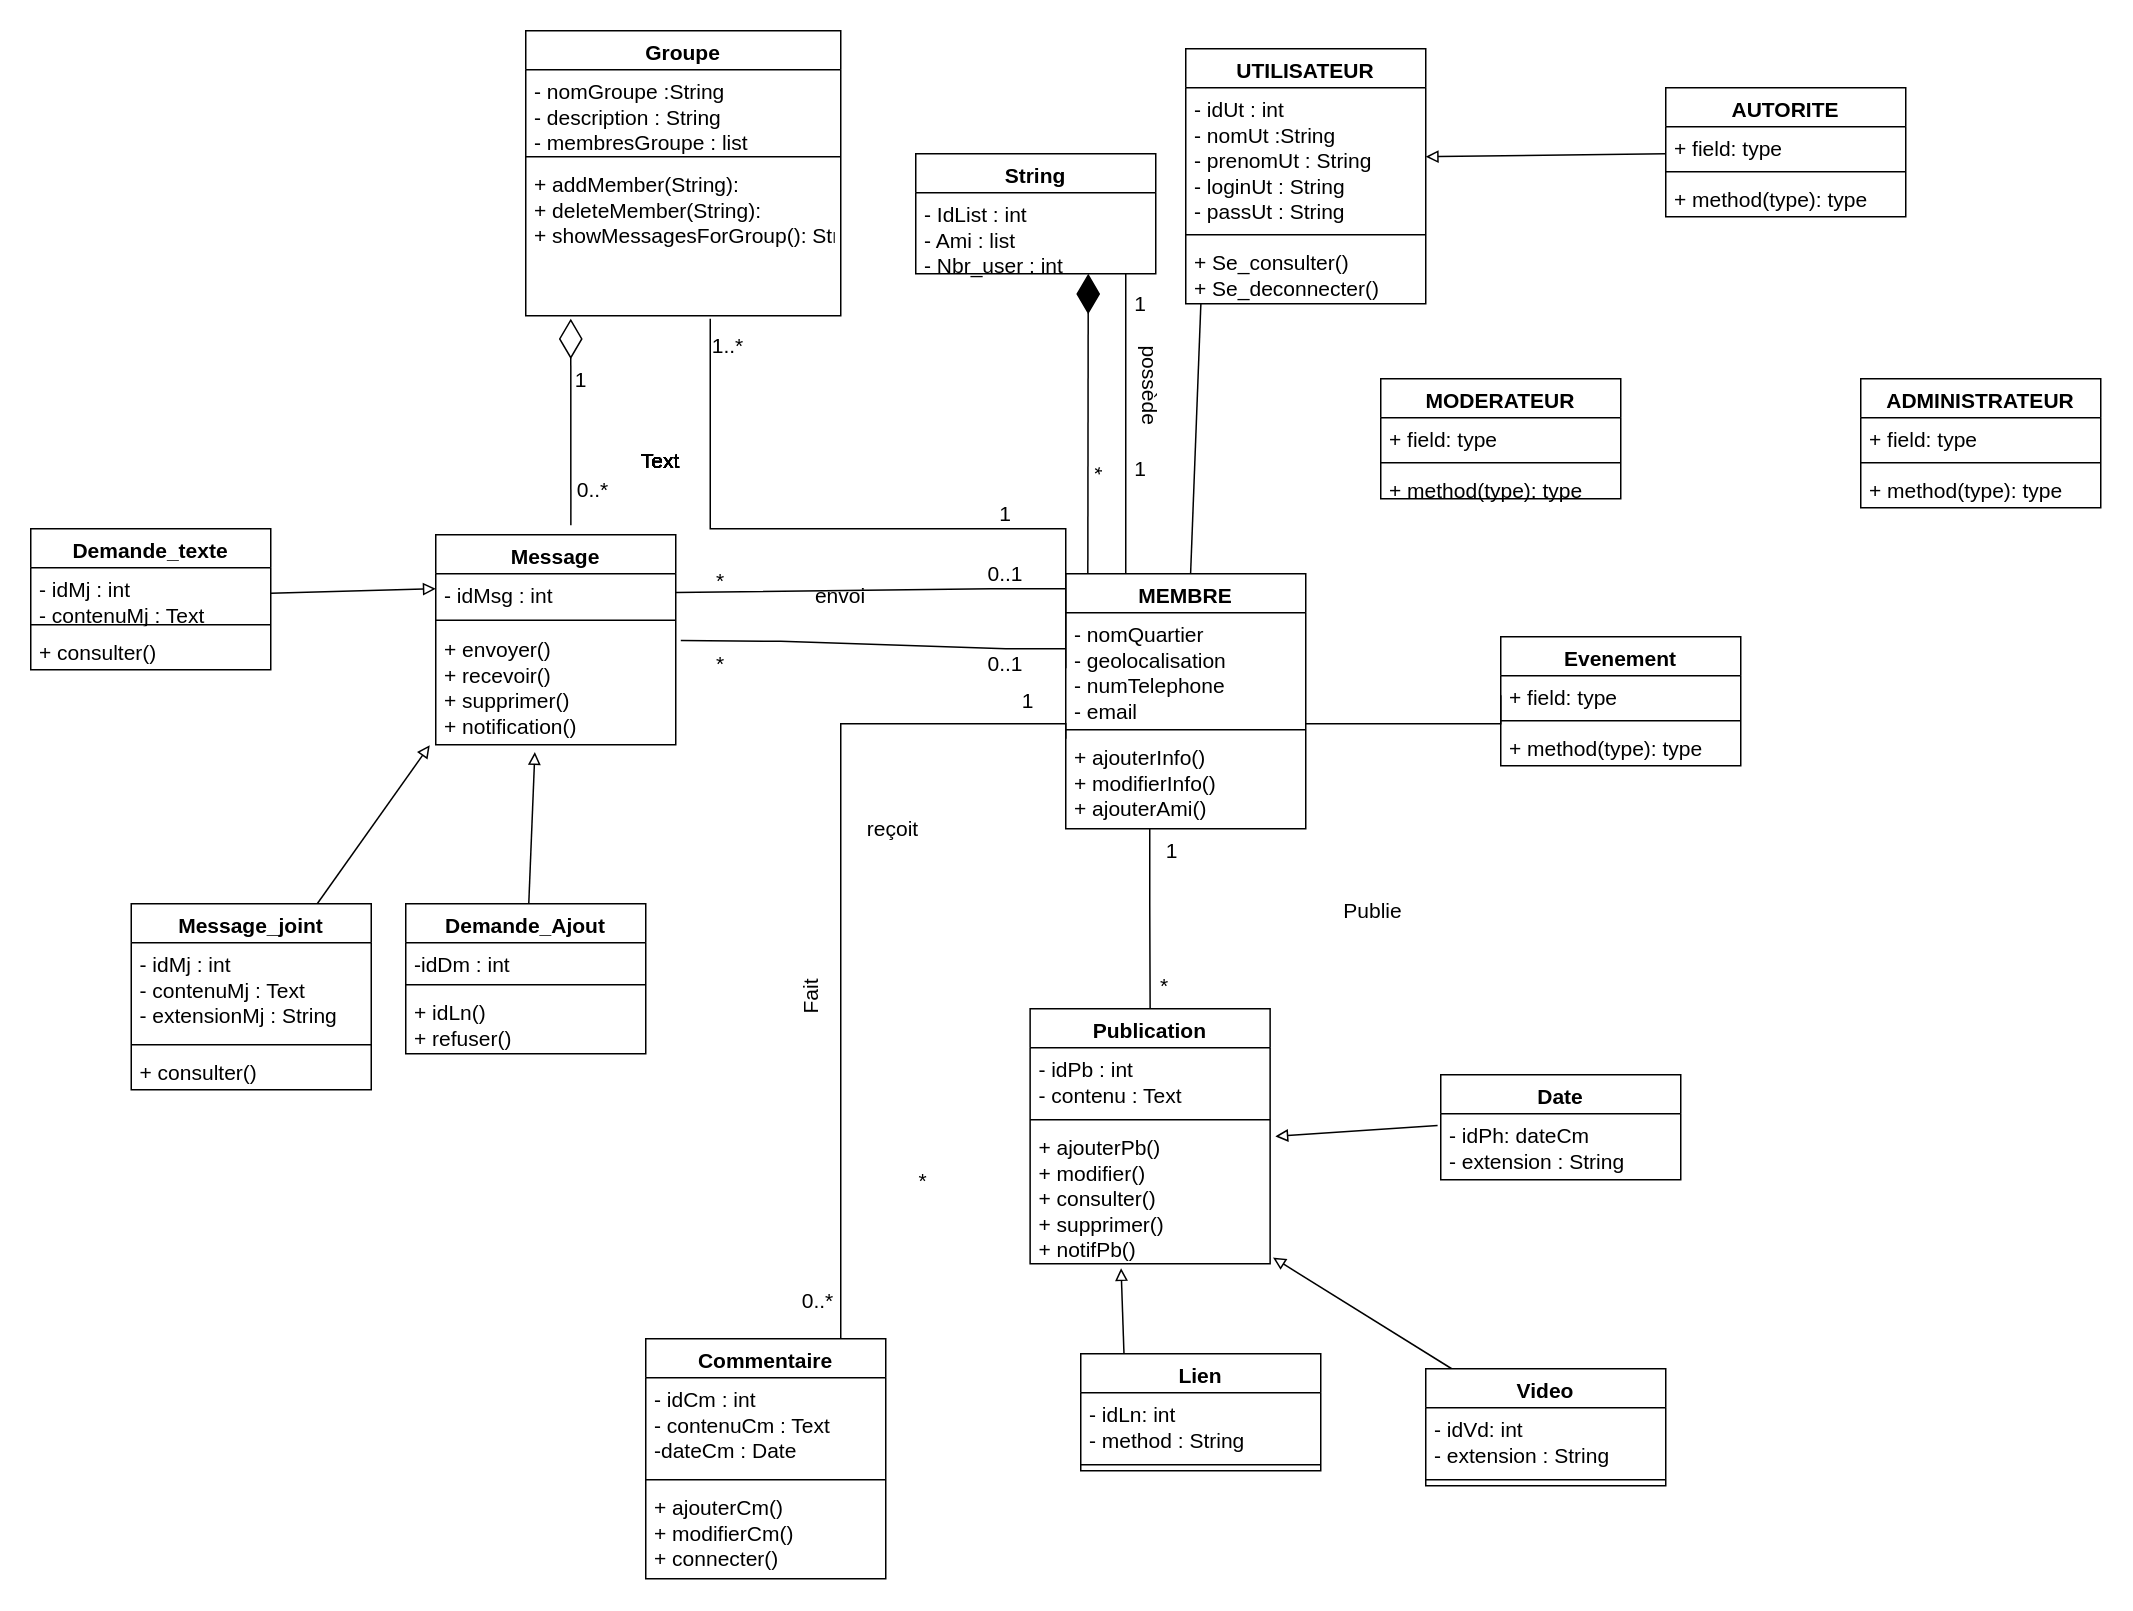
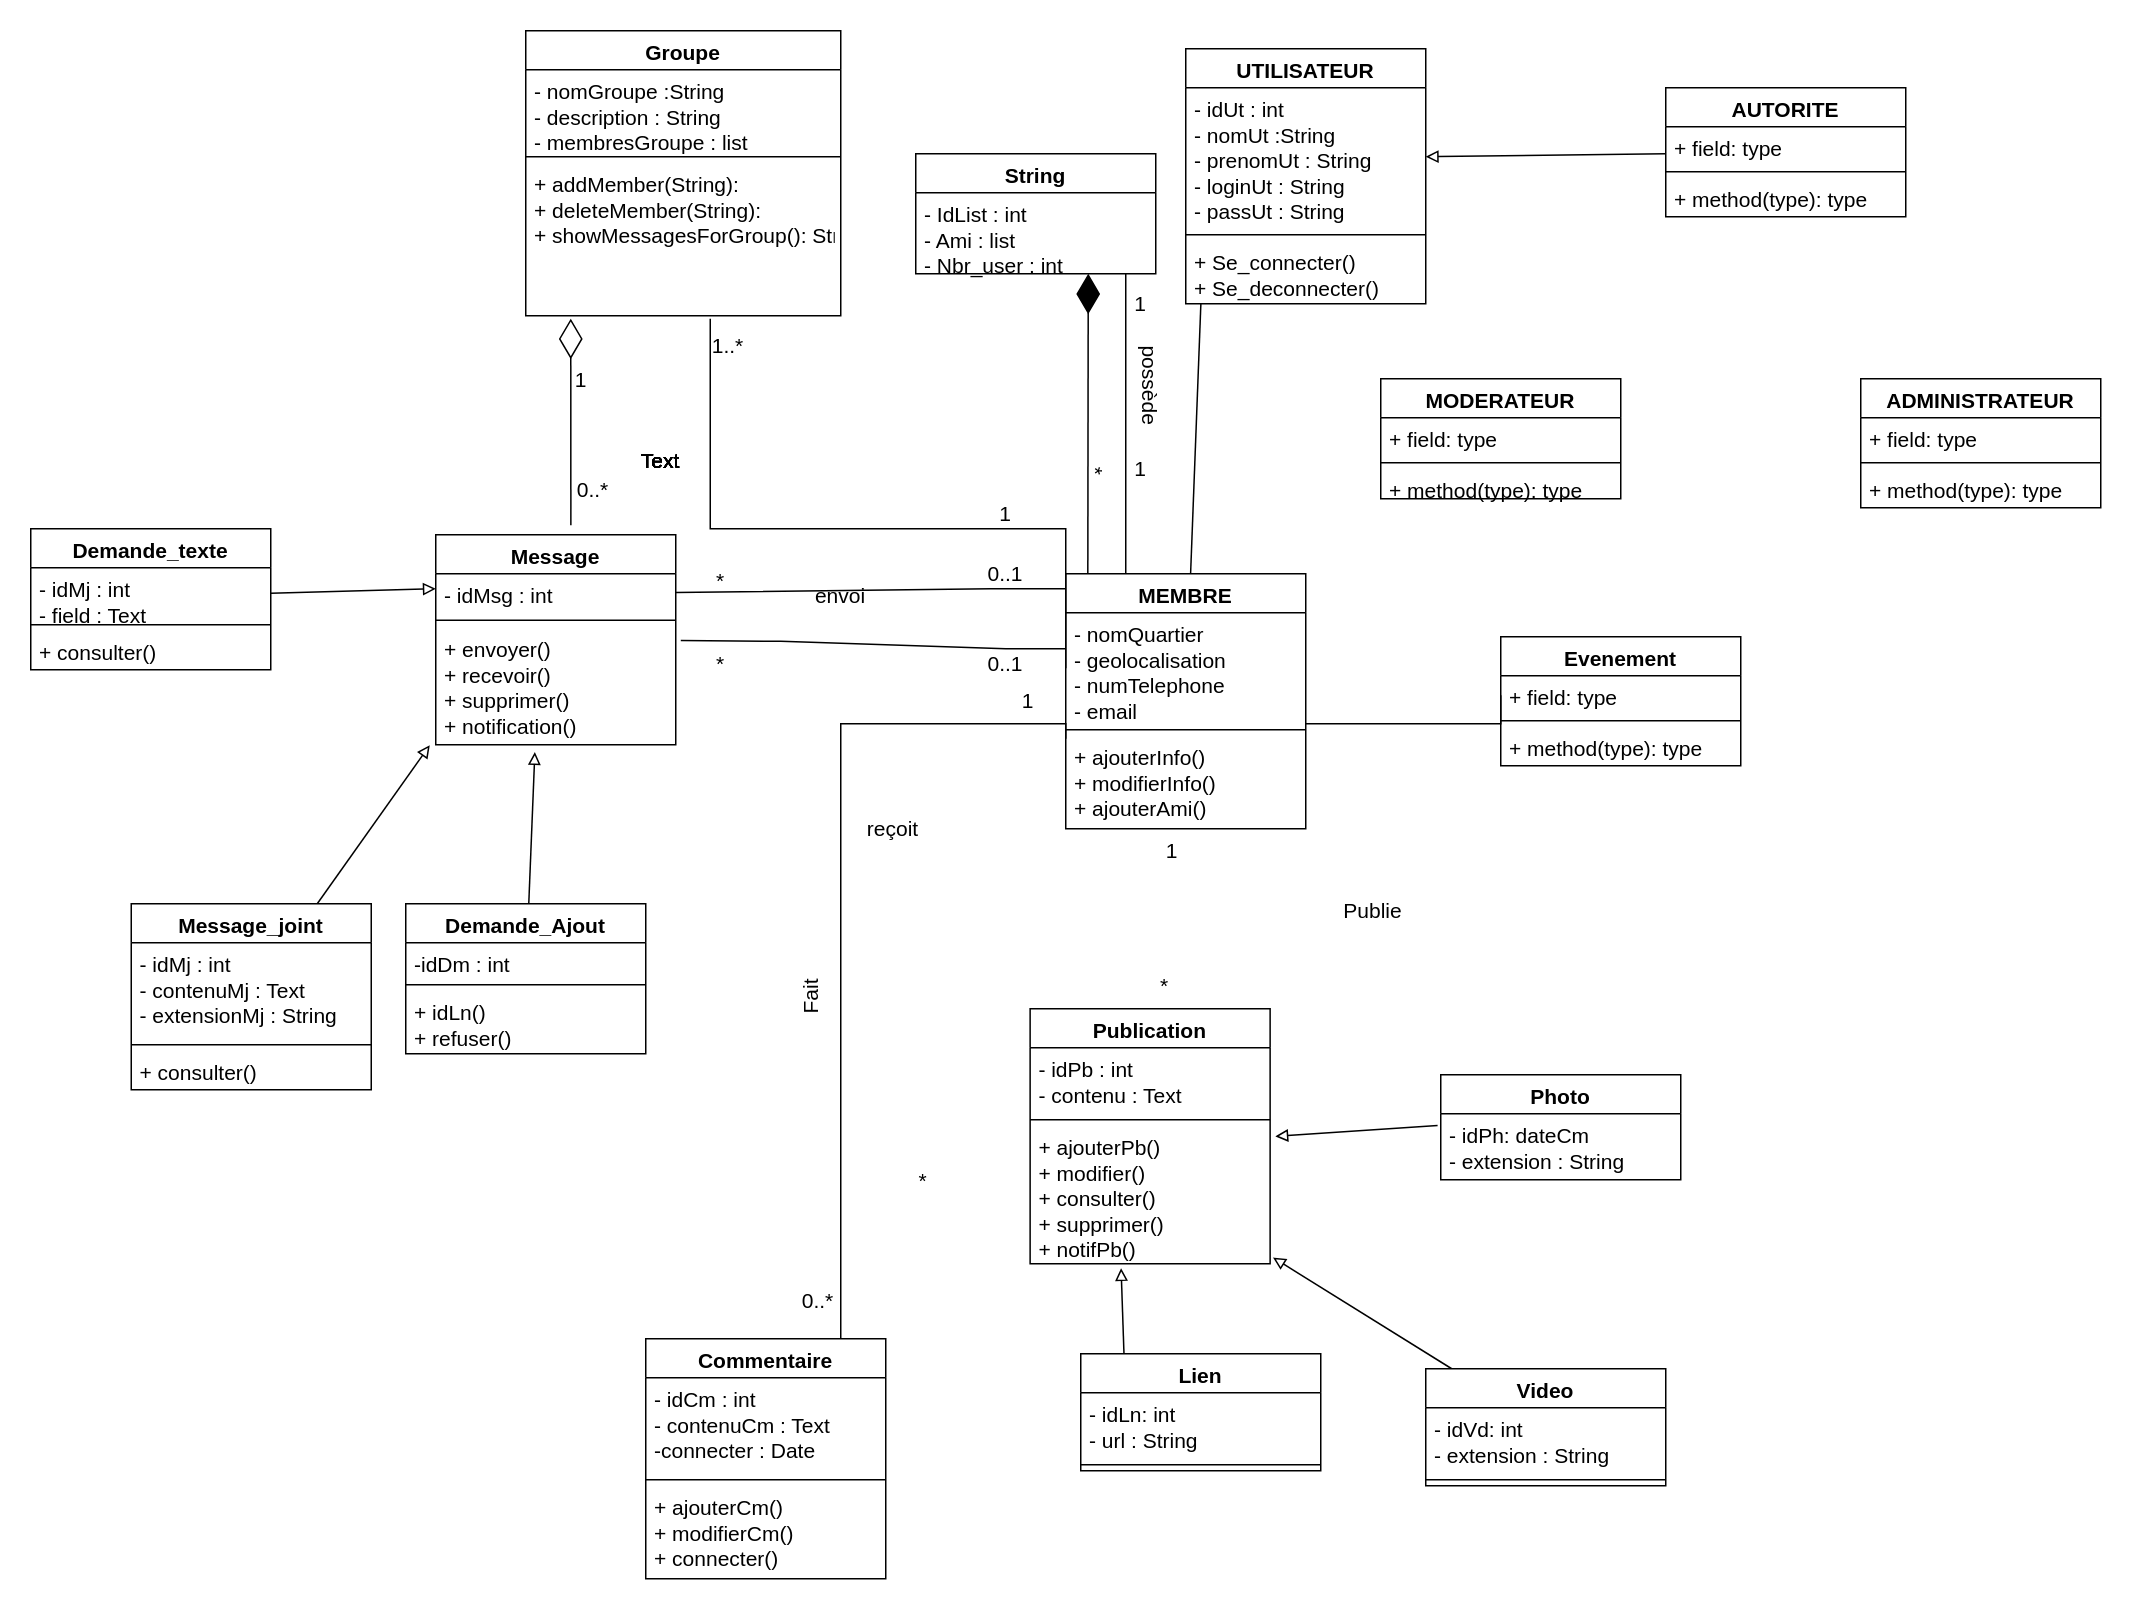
(1283, 263) -> (1285, 263)
(93, 590) -> (93, 590)
(1150, 920) -> none
(1560, 1097) -> (1560, 1097)
(708, 1400) -> (708, 1400)
(1140, 1415) -> (1140, 1415)
